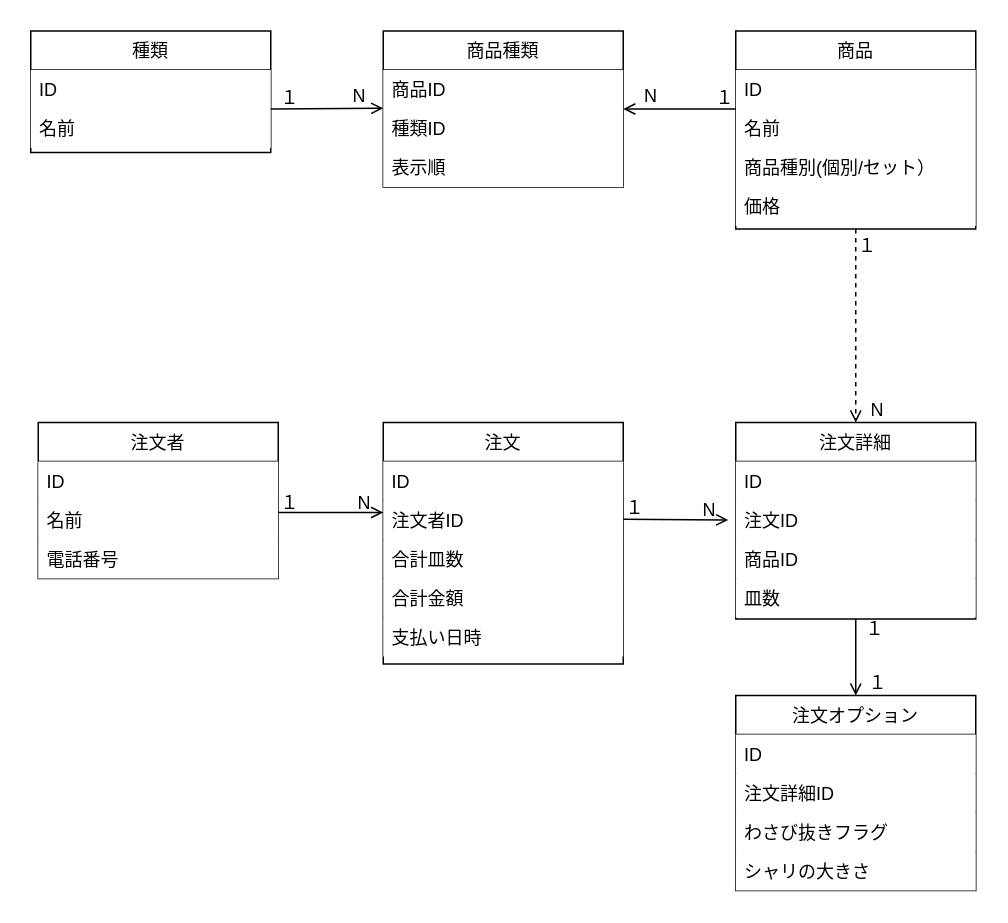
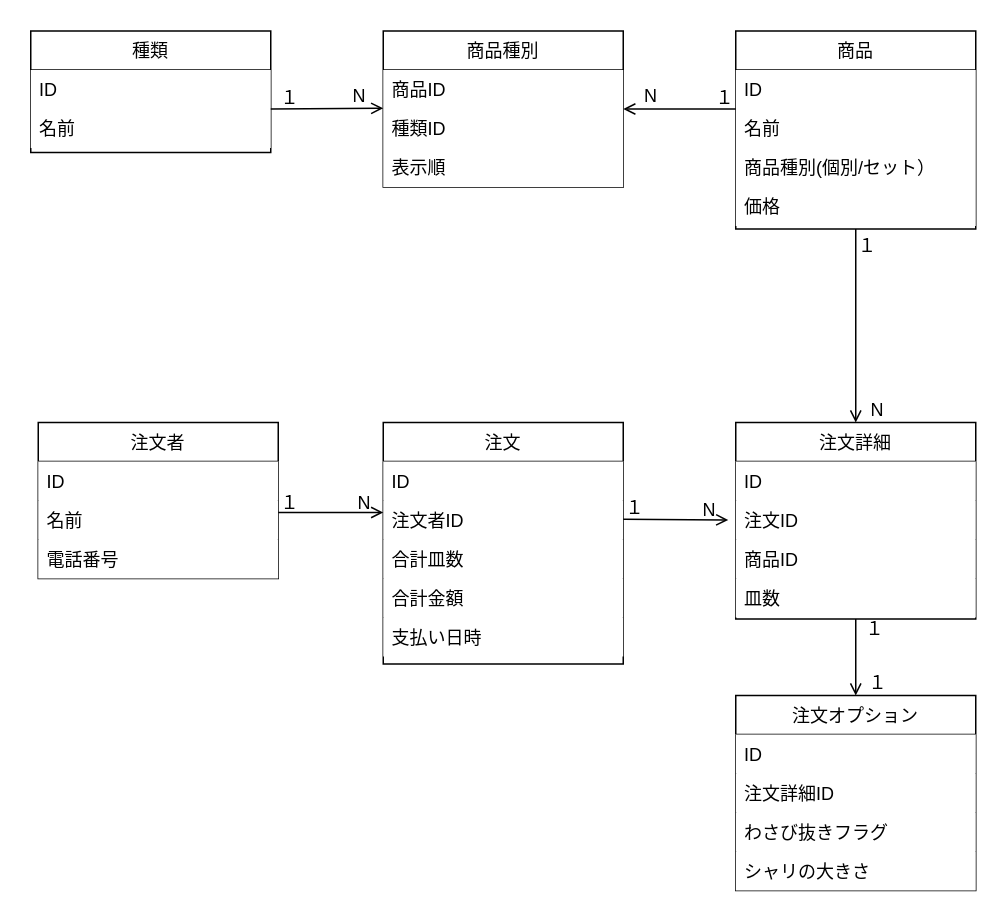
(503, 51) -> (503, 51)
(856, 325) -> (856, 325)
